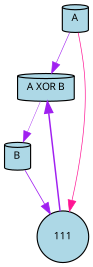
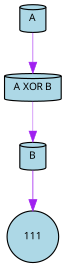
(85, 117) -> none
(54, 162) -> none
